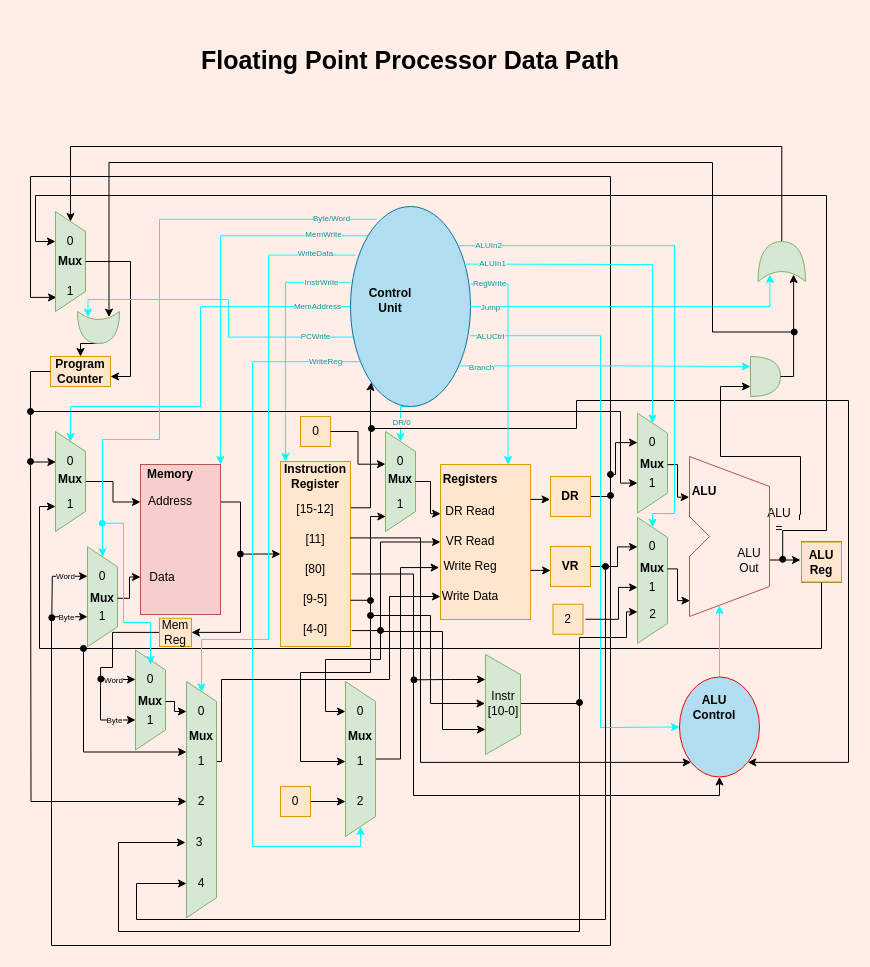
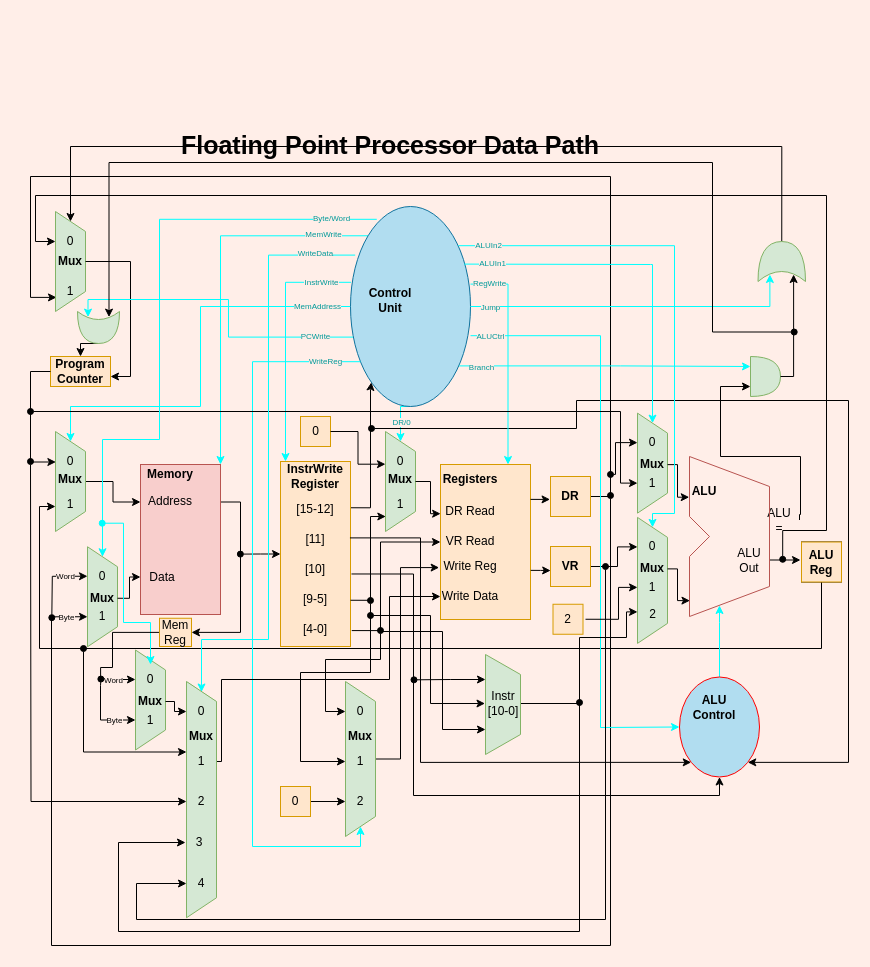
(411, 59) -> (391, 144)
(316, 477) -> (316, 477)
(316, 570) -> (316, 570)
